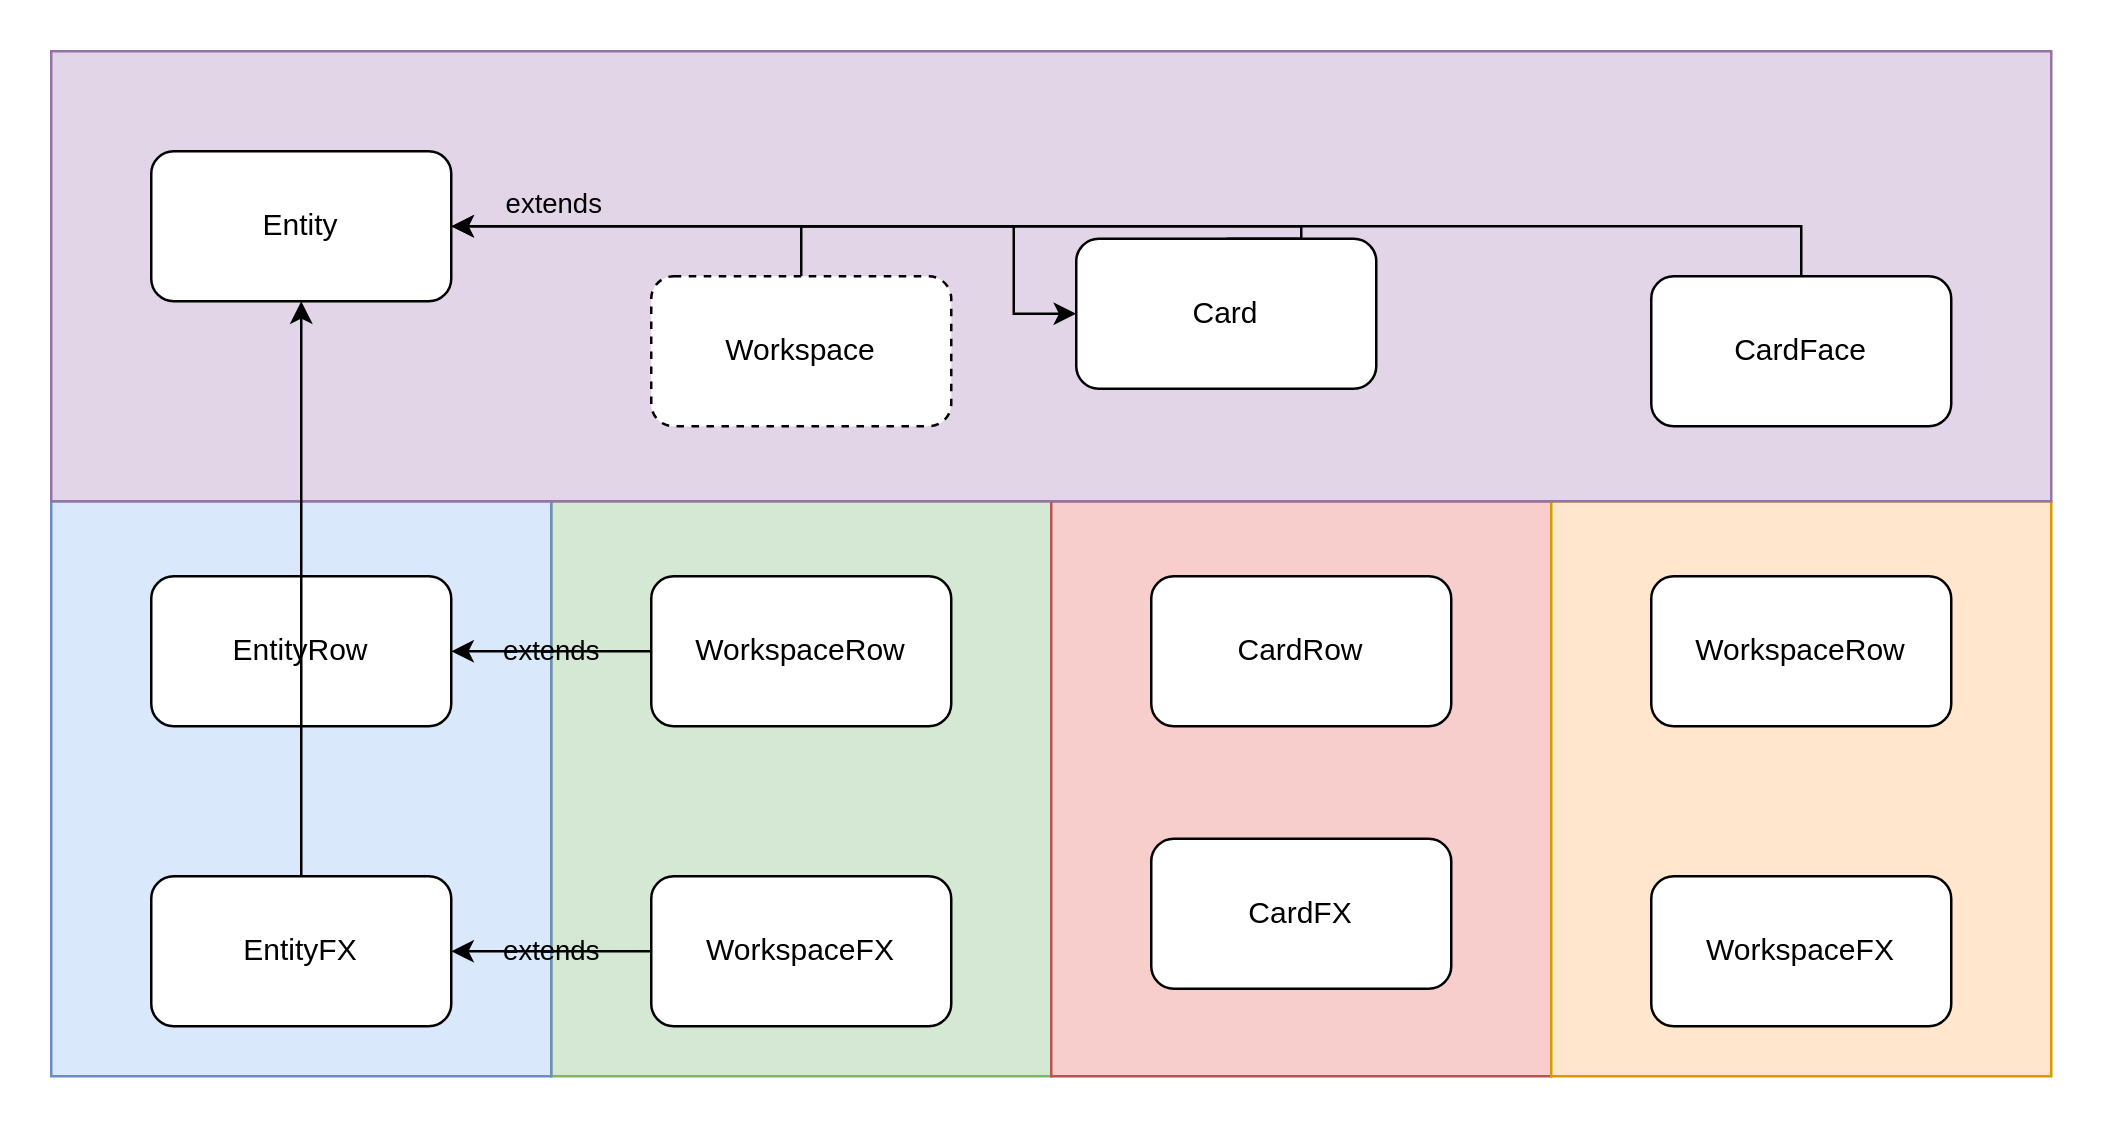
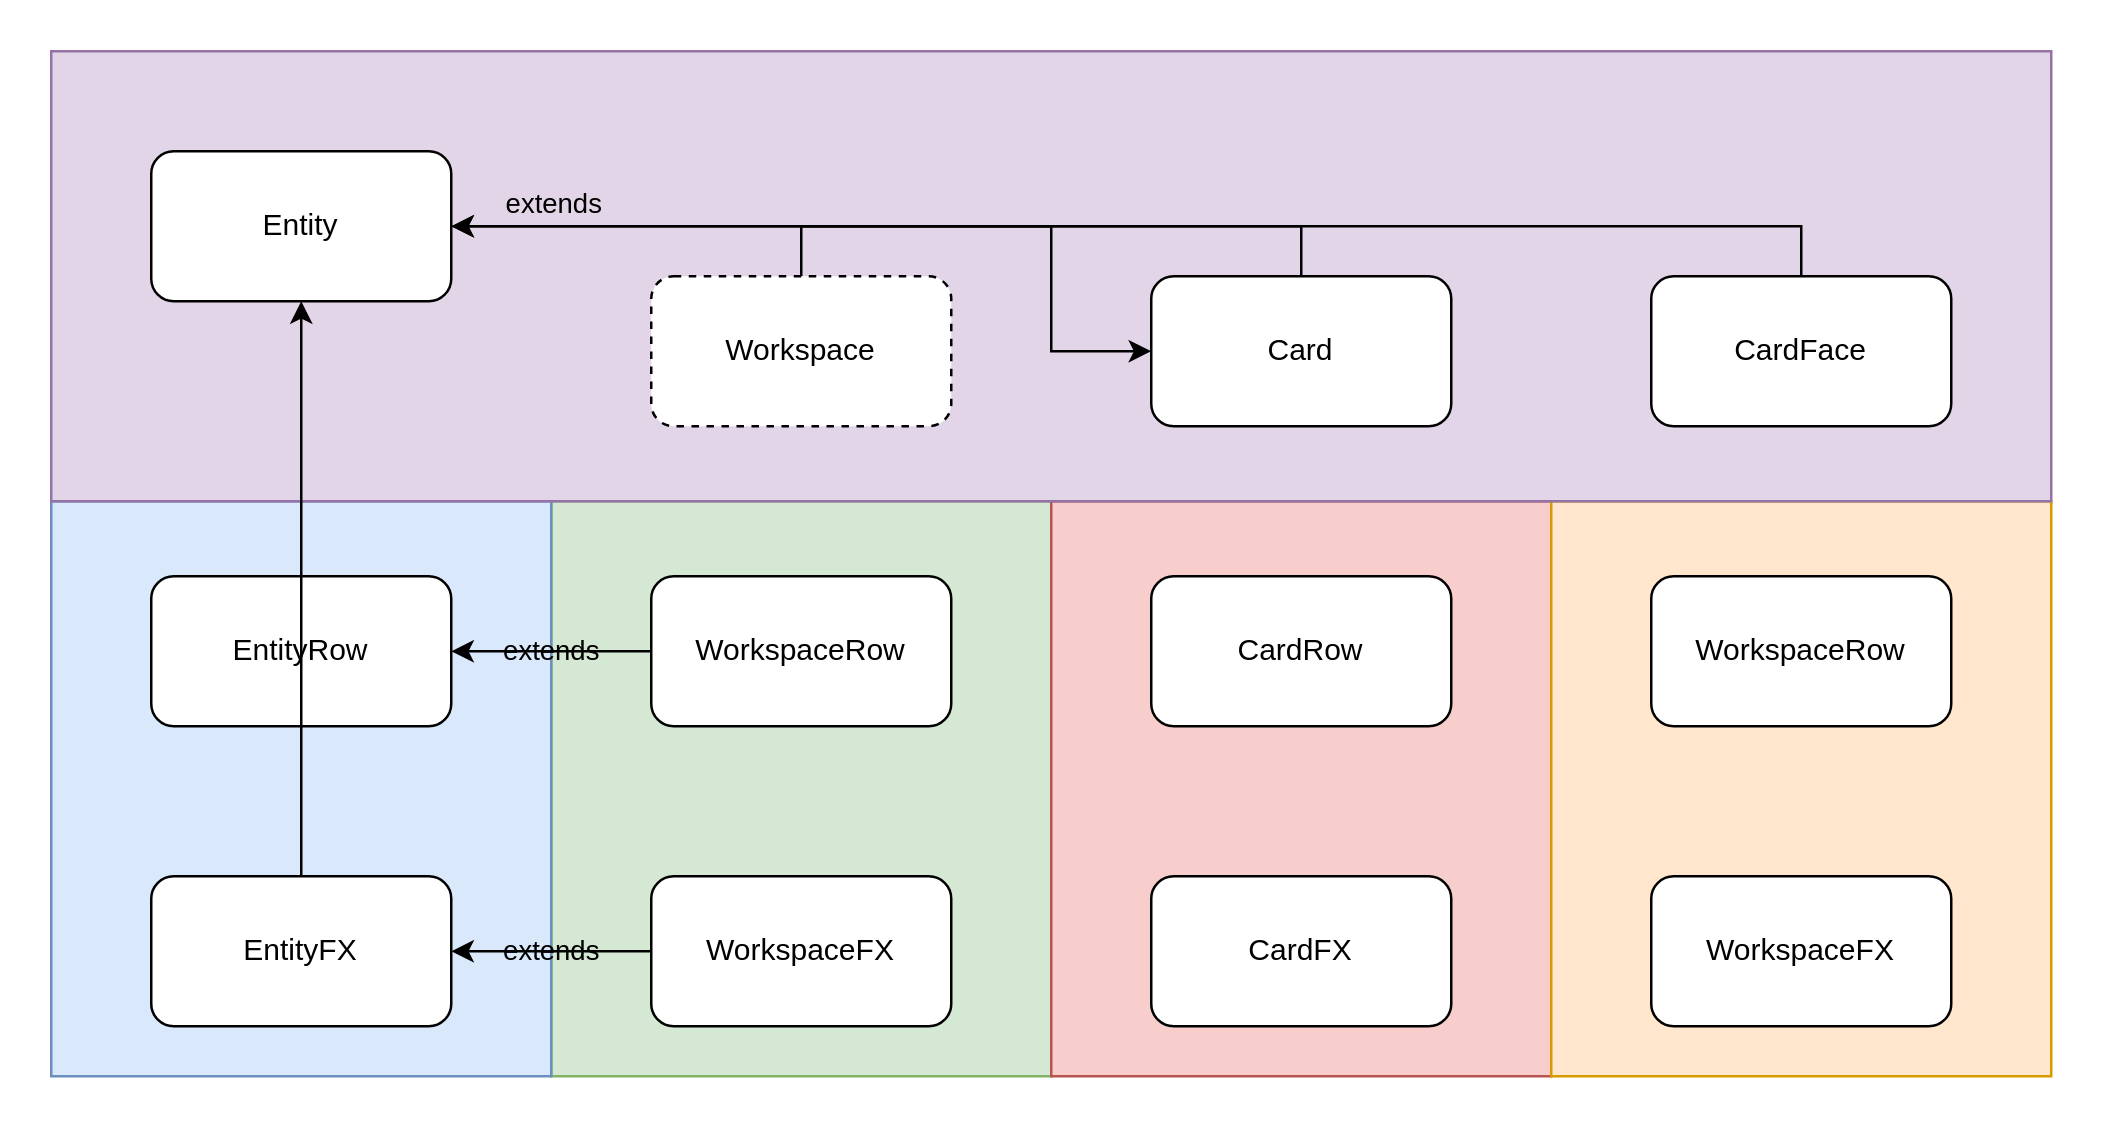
(1226, 314) -> (1301, 351)
(1301, 914) -> (1301, 951)
